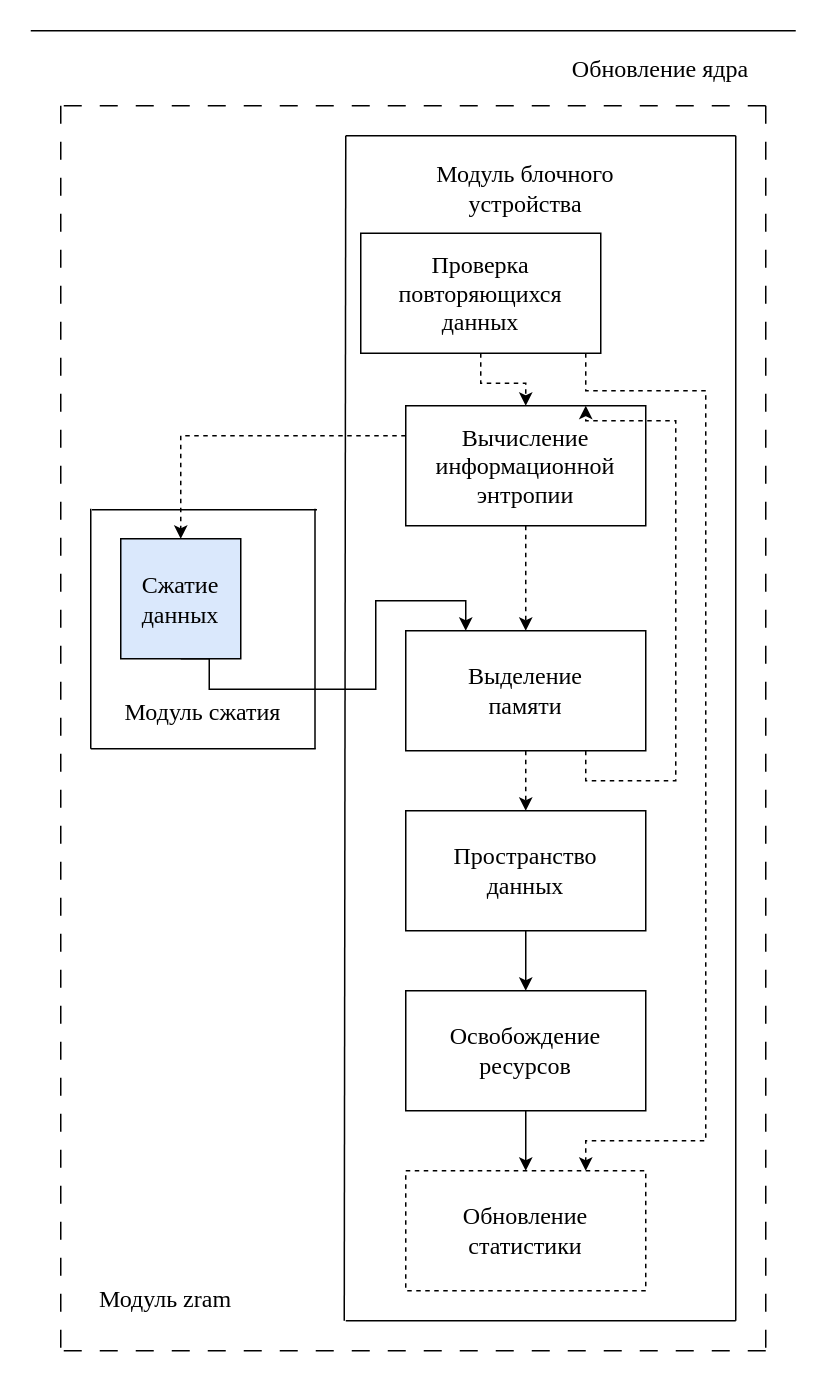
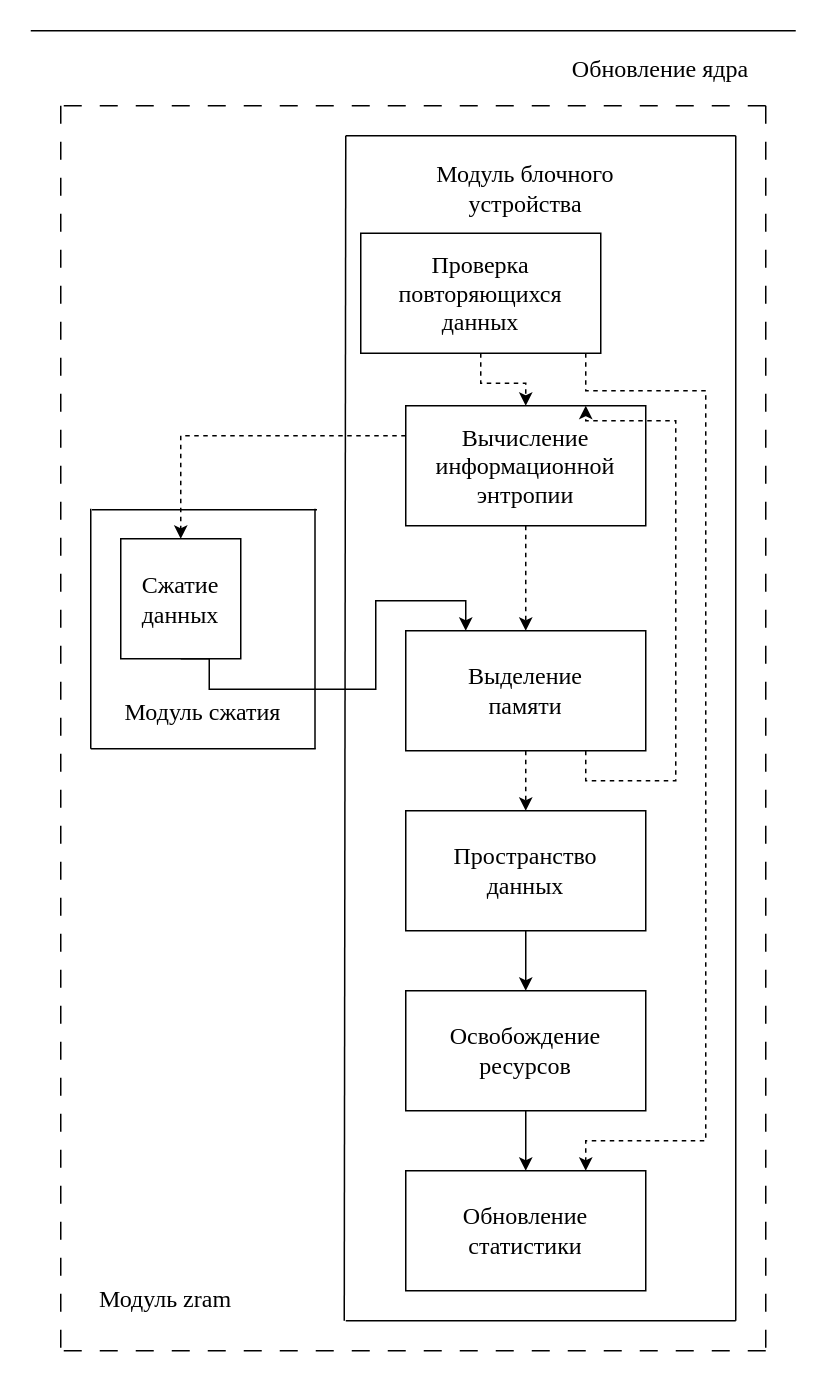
(181, 599) -> (181, 599)
(526, 1231) -> (526, 1231)
